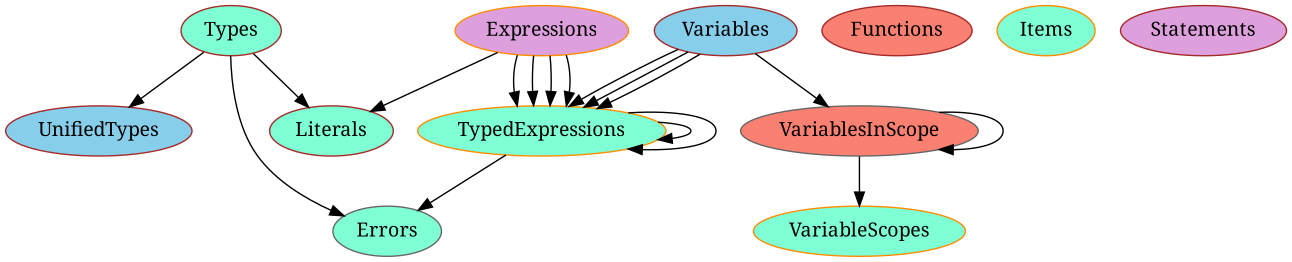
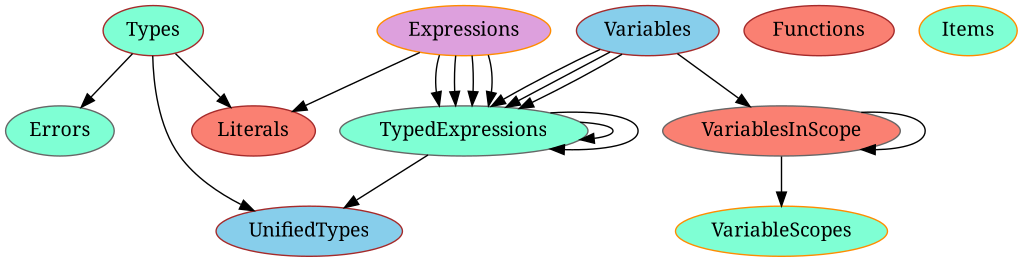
(1204, 31) -> none
(331, 131) -> (254, 131)
(542, 131) -> (464, 131)
(468, 179) -> (392, 177)
